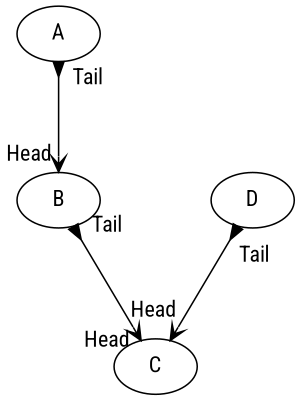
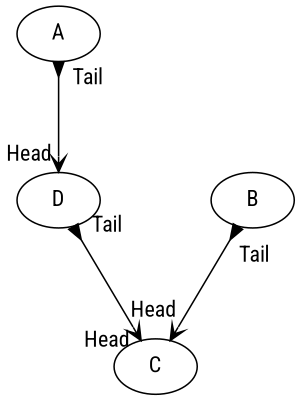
(59, 117) -> (59, 117)
